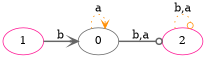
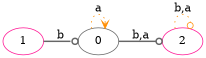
(57, 41) -> (57, 41)
